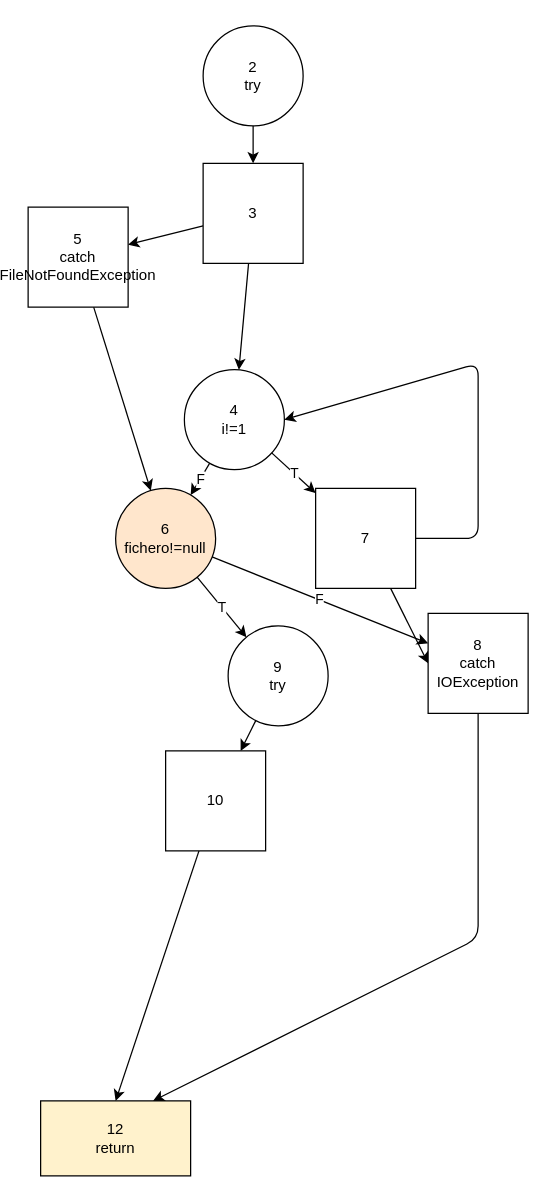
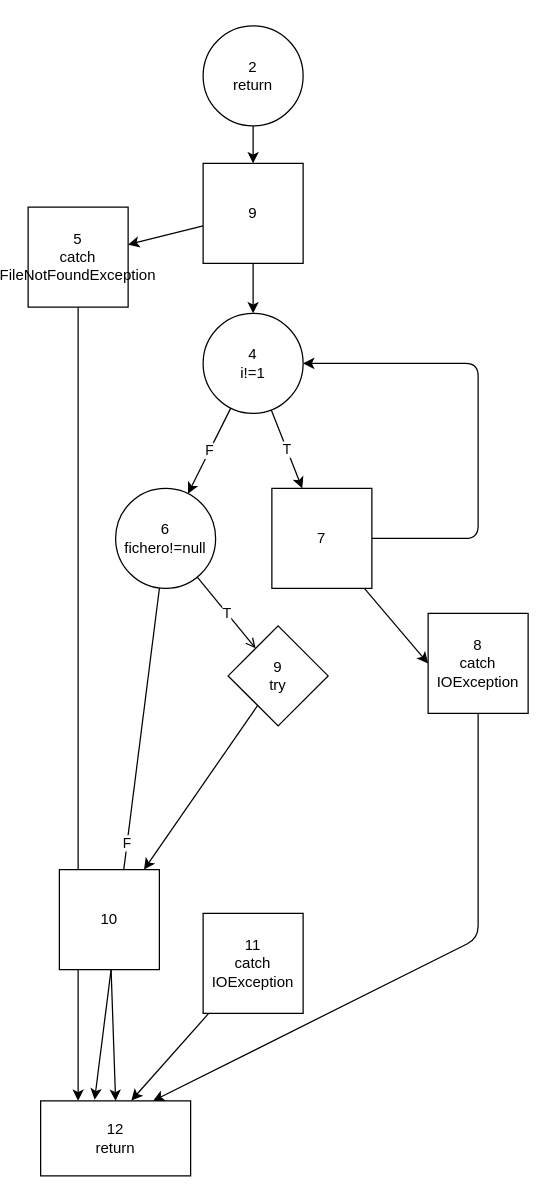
(253, 76) -> (253, 76)
(253, 213) -> (253, 213)
(121, 395) -> (78, 589)
(234, 419) -> (253, 363)
(166, 538) -> (166, 538)
(366, 538) -> (322, 538)
(304, 594) -> (142, 729)
(240, 629) -> (246, 637)
(278, 676) -> (278, 676)
(216, 801) -> (109, 919)
none -> (253, 963)
none -> (173, 1054)
(116, 1138) -> (116, 1138)
